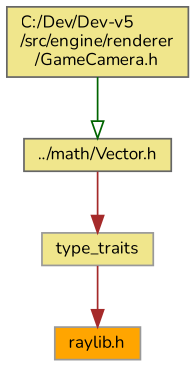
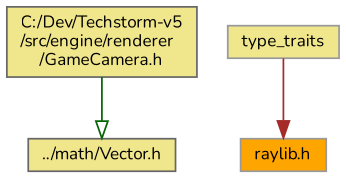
(98, 42) -> (102, 42)
(98, 194) -> none
